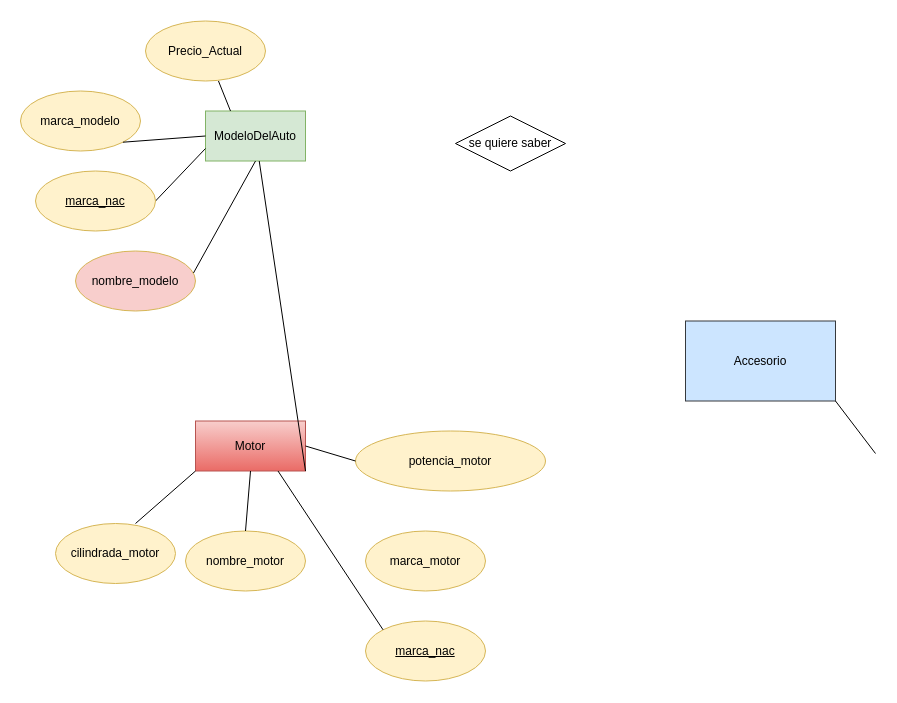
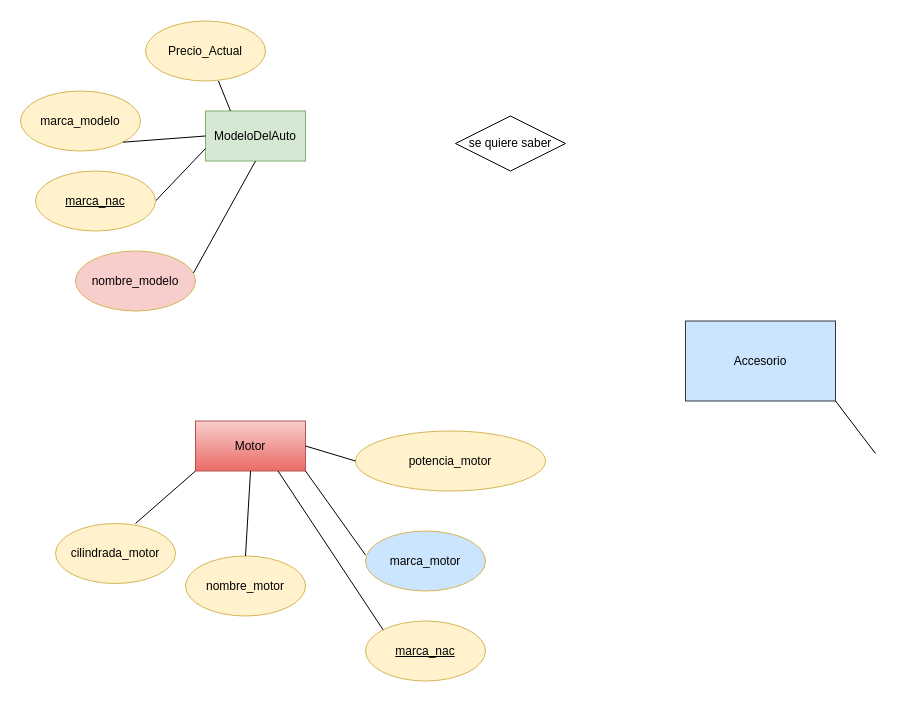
(282, 316) -> (335, 513)
(246, 561) -> (246, 586)
(426, 561) -> (426, 561)
